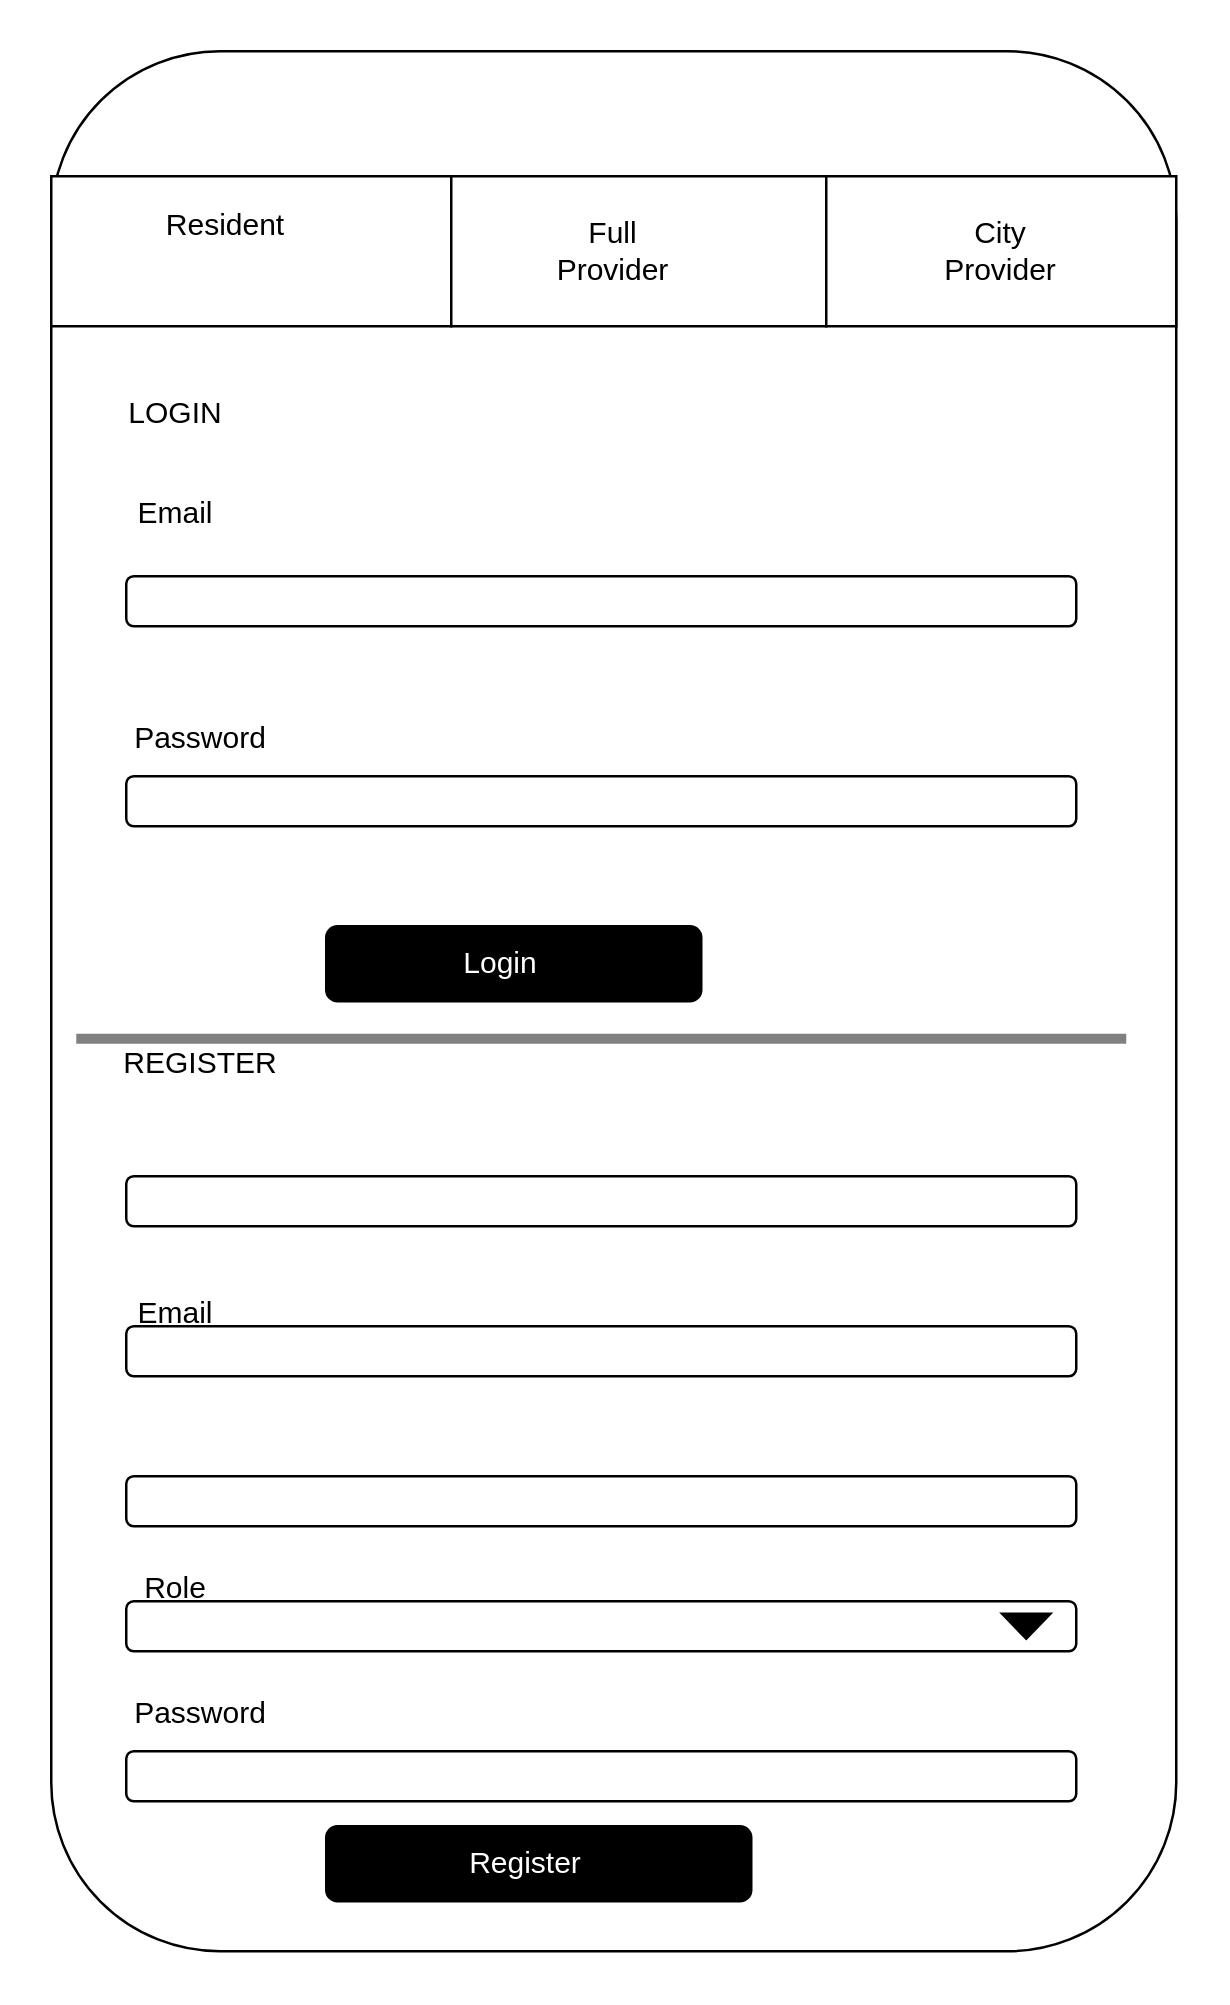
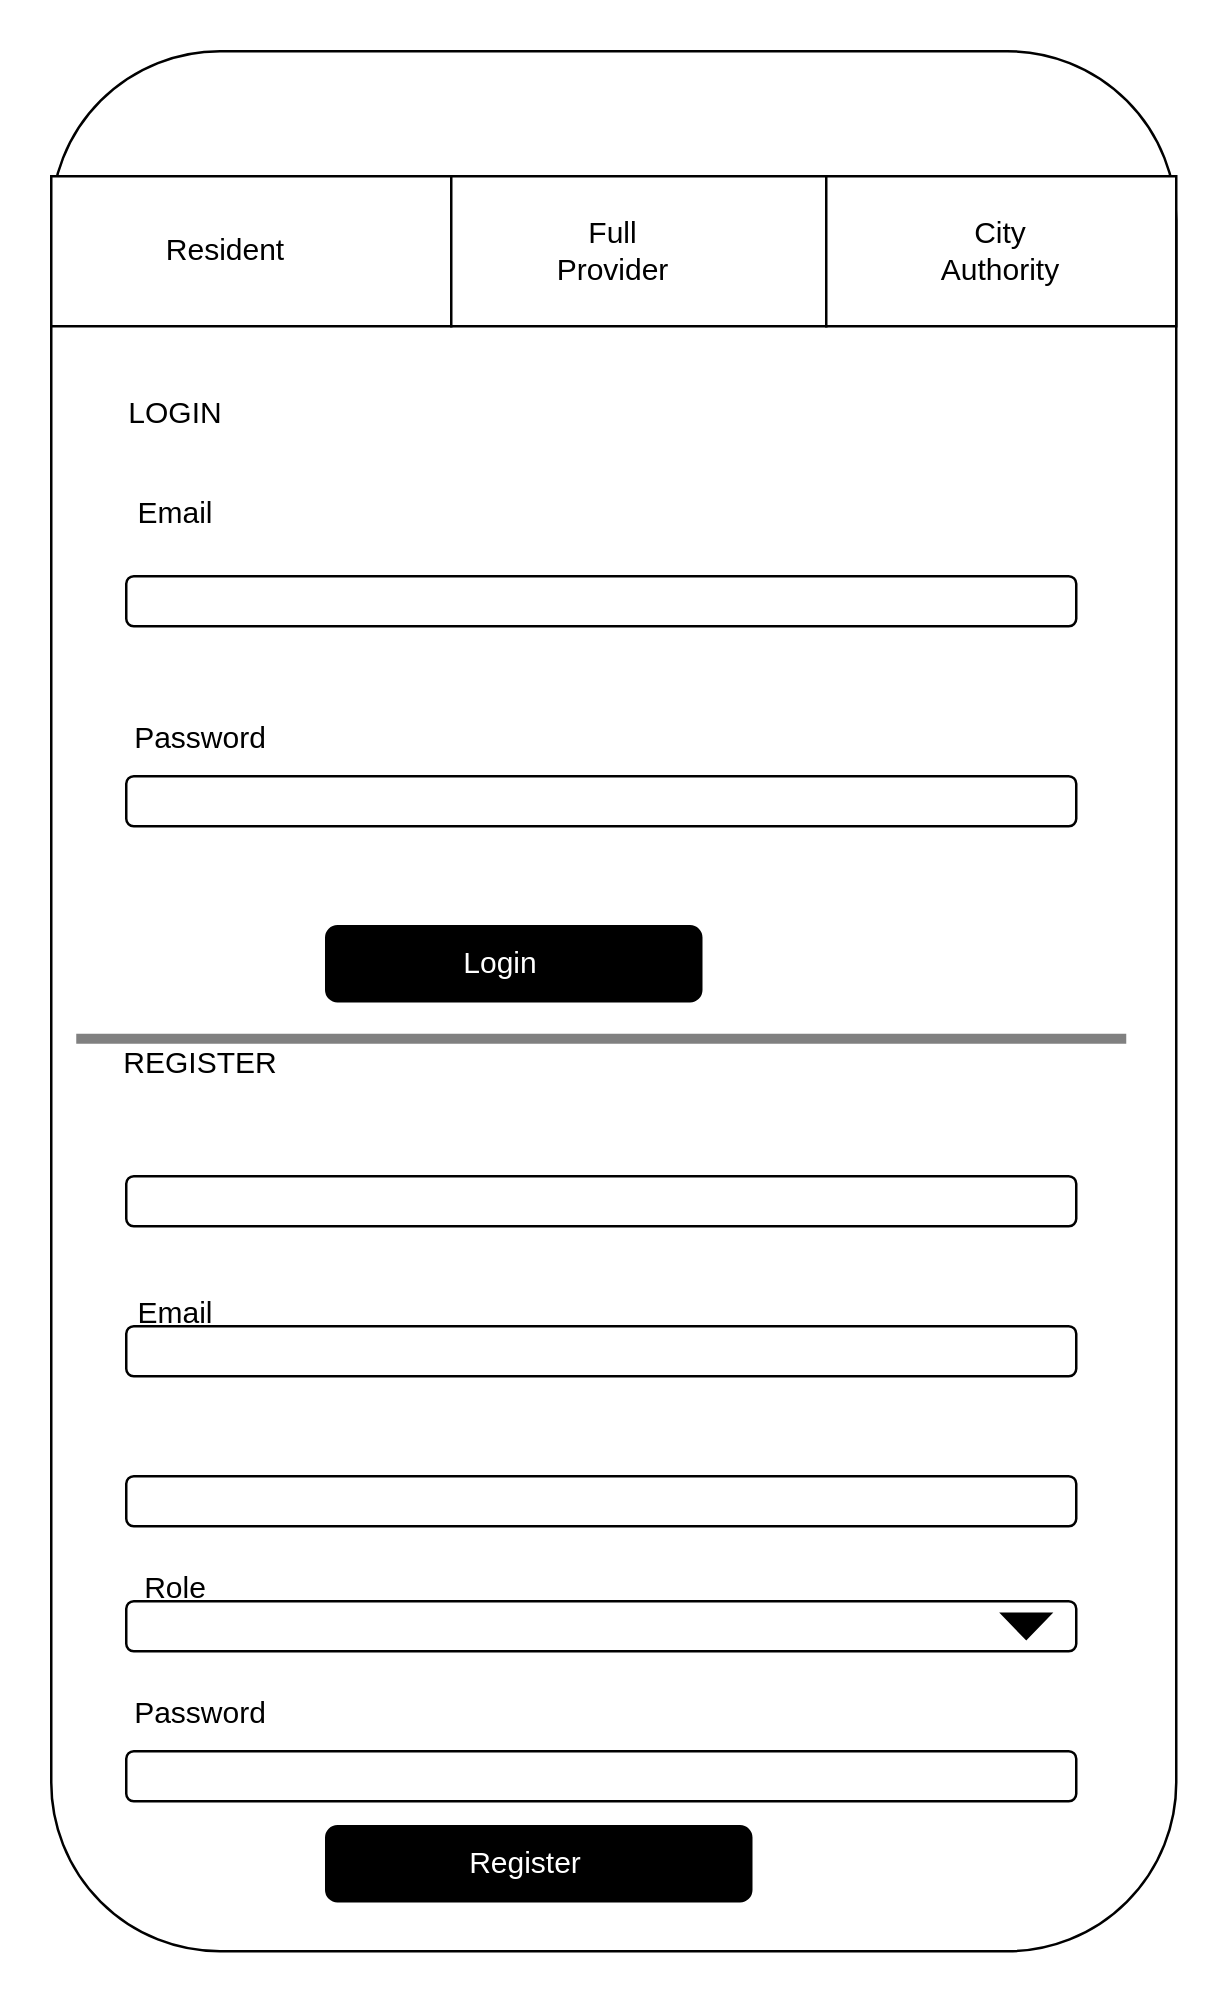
(226, 226) -> (226, 251)
(1001, 251) -> (1001, 251)
